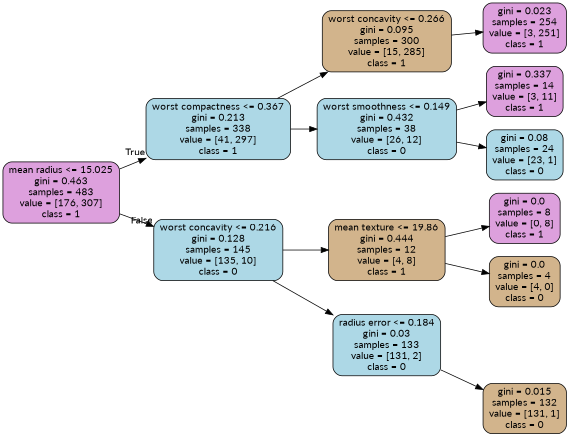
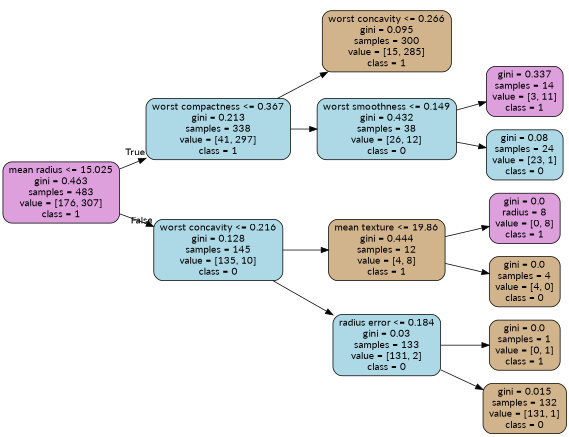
(525, 28) -> none
(525, 218) -> (525, 218)
none -> (525, 345)
